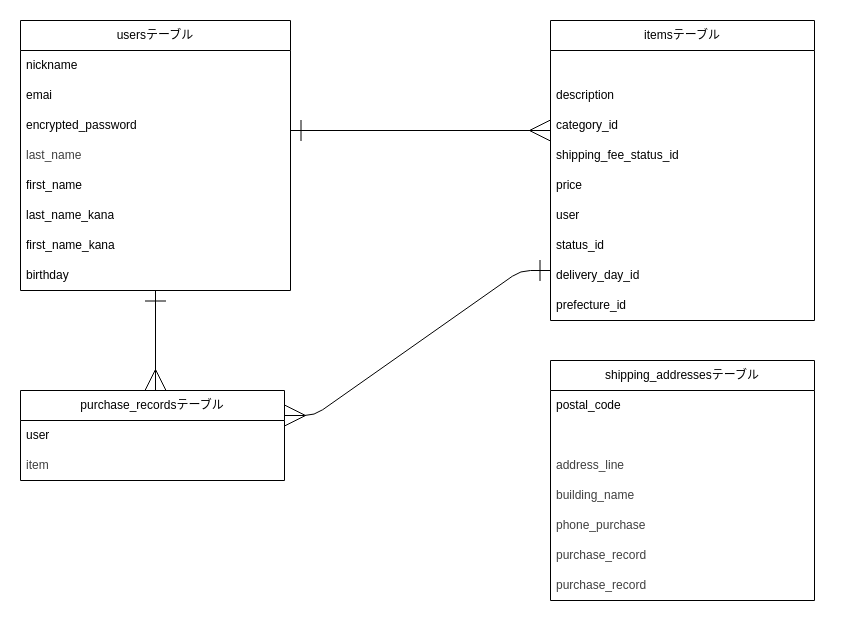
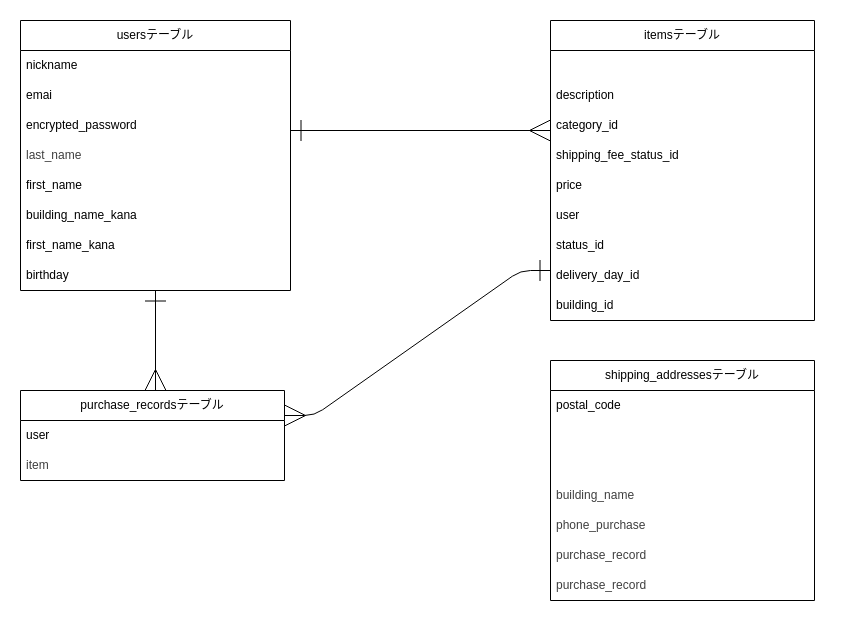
(72, 216) -> (82, 216)
(599, 306) -> (587, 306)
(683, 466) -> none
